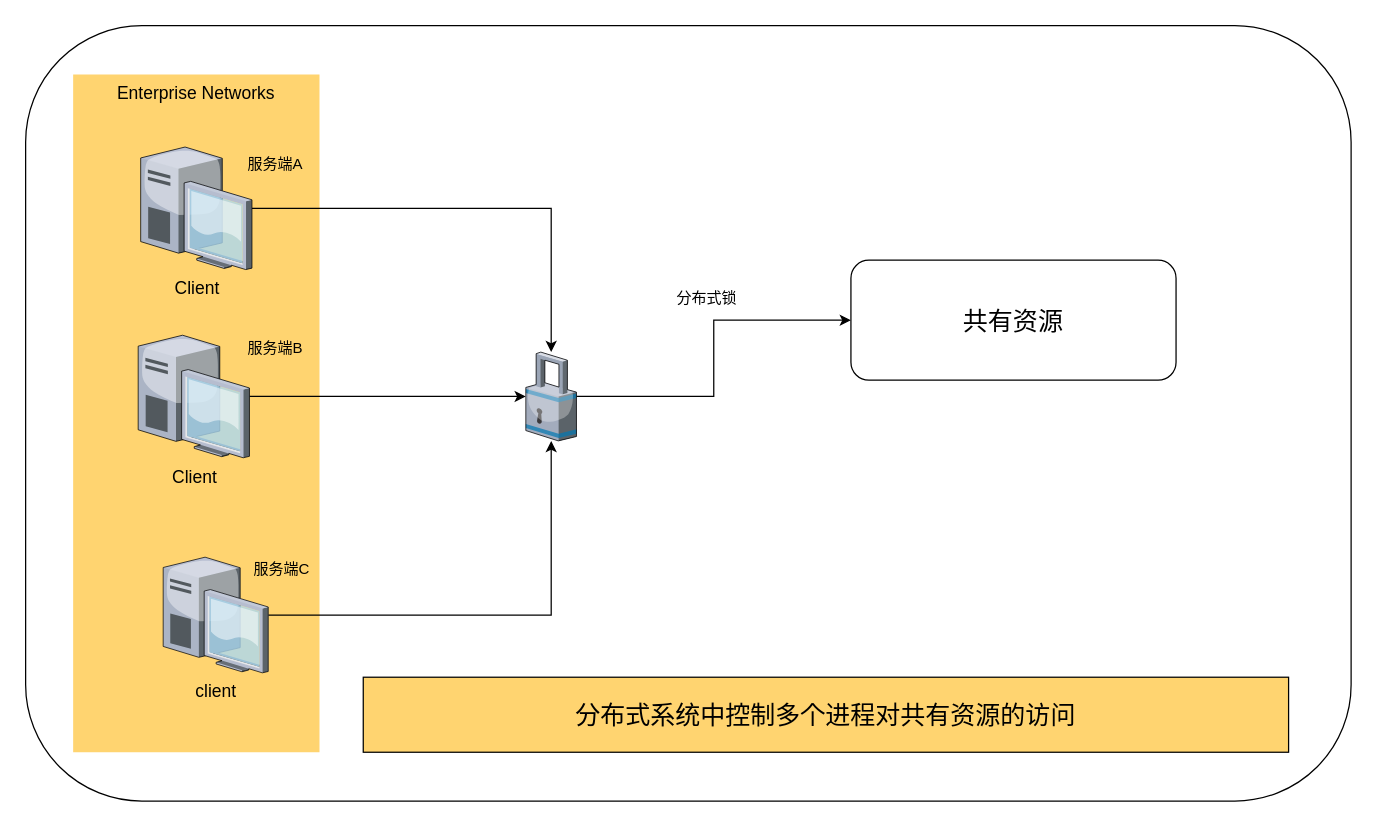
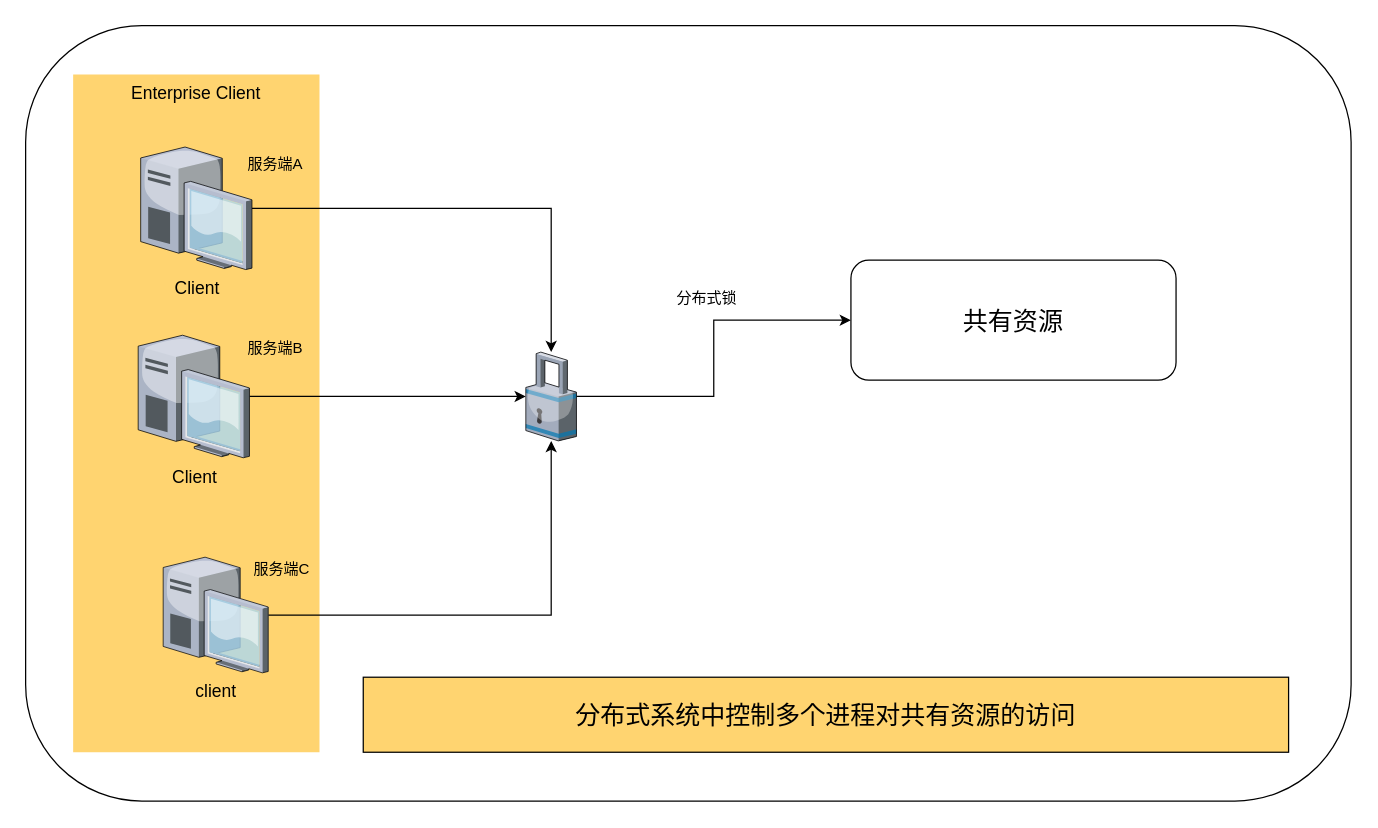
(196, 94) -> (196, 94)
